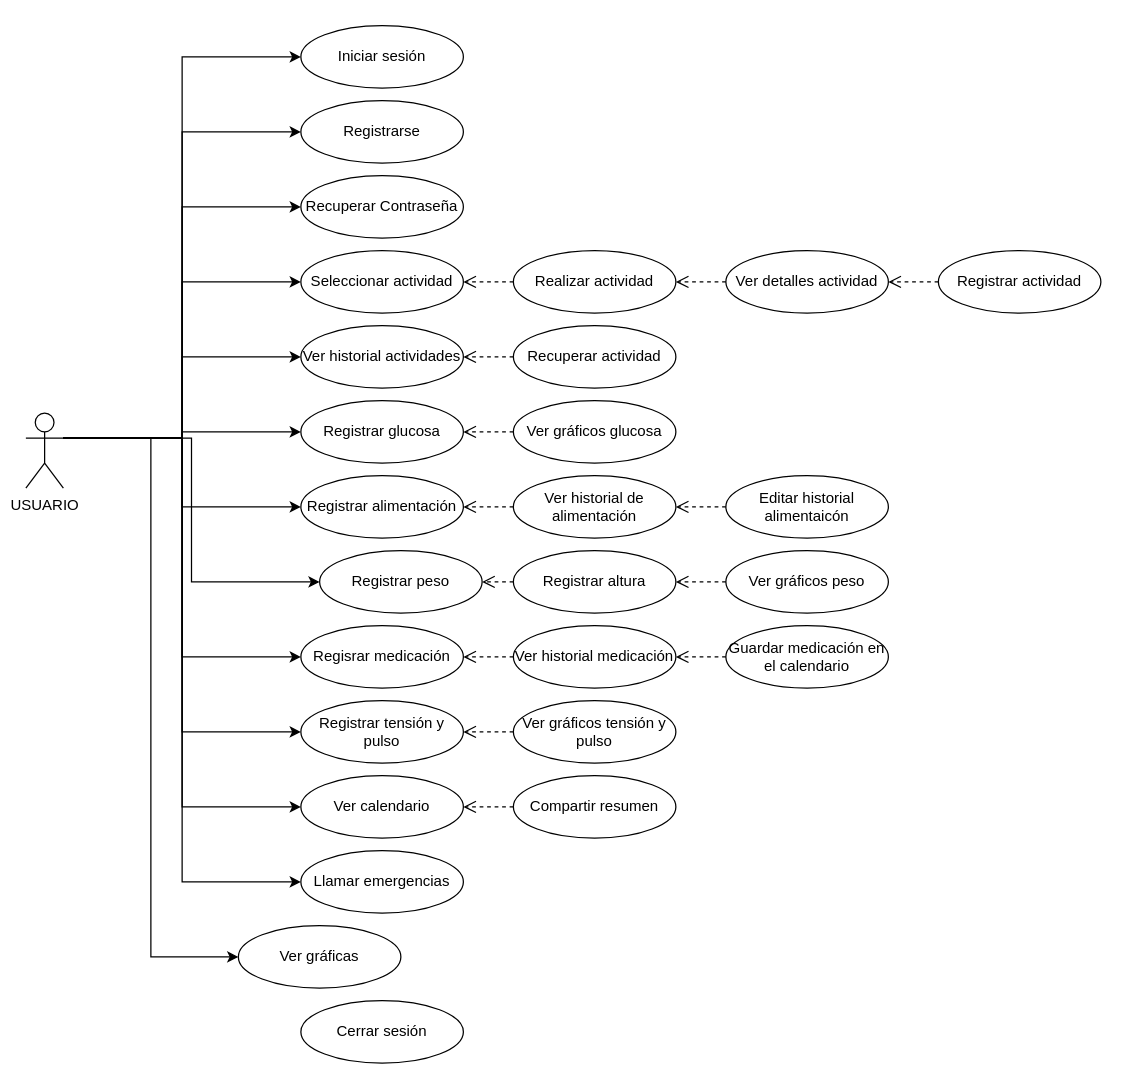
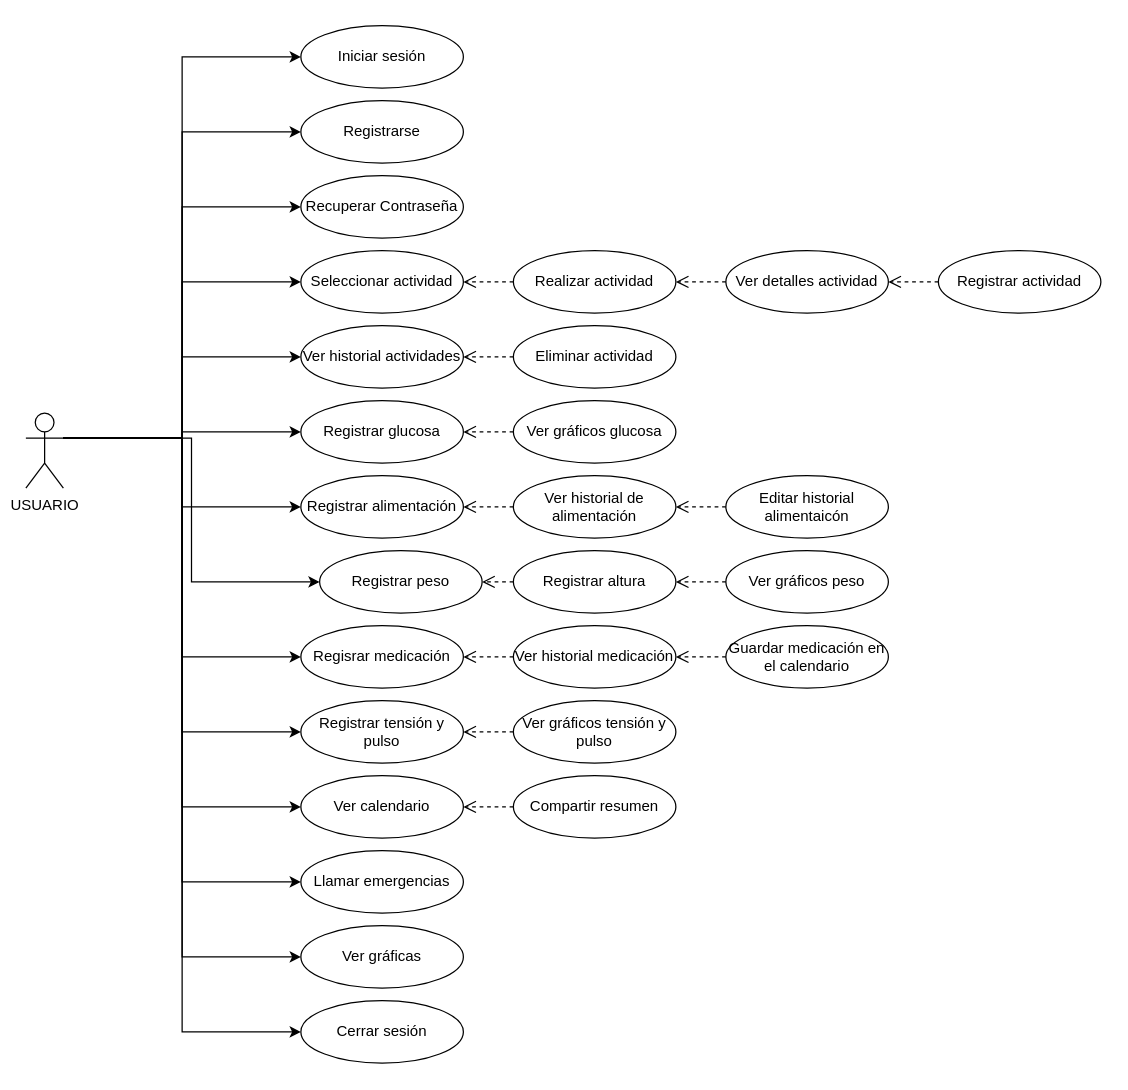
(594, 357) -> (594, 357)
(319, 957) -> (382, 957)
none -> (200, 1032)
